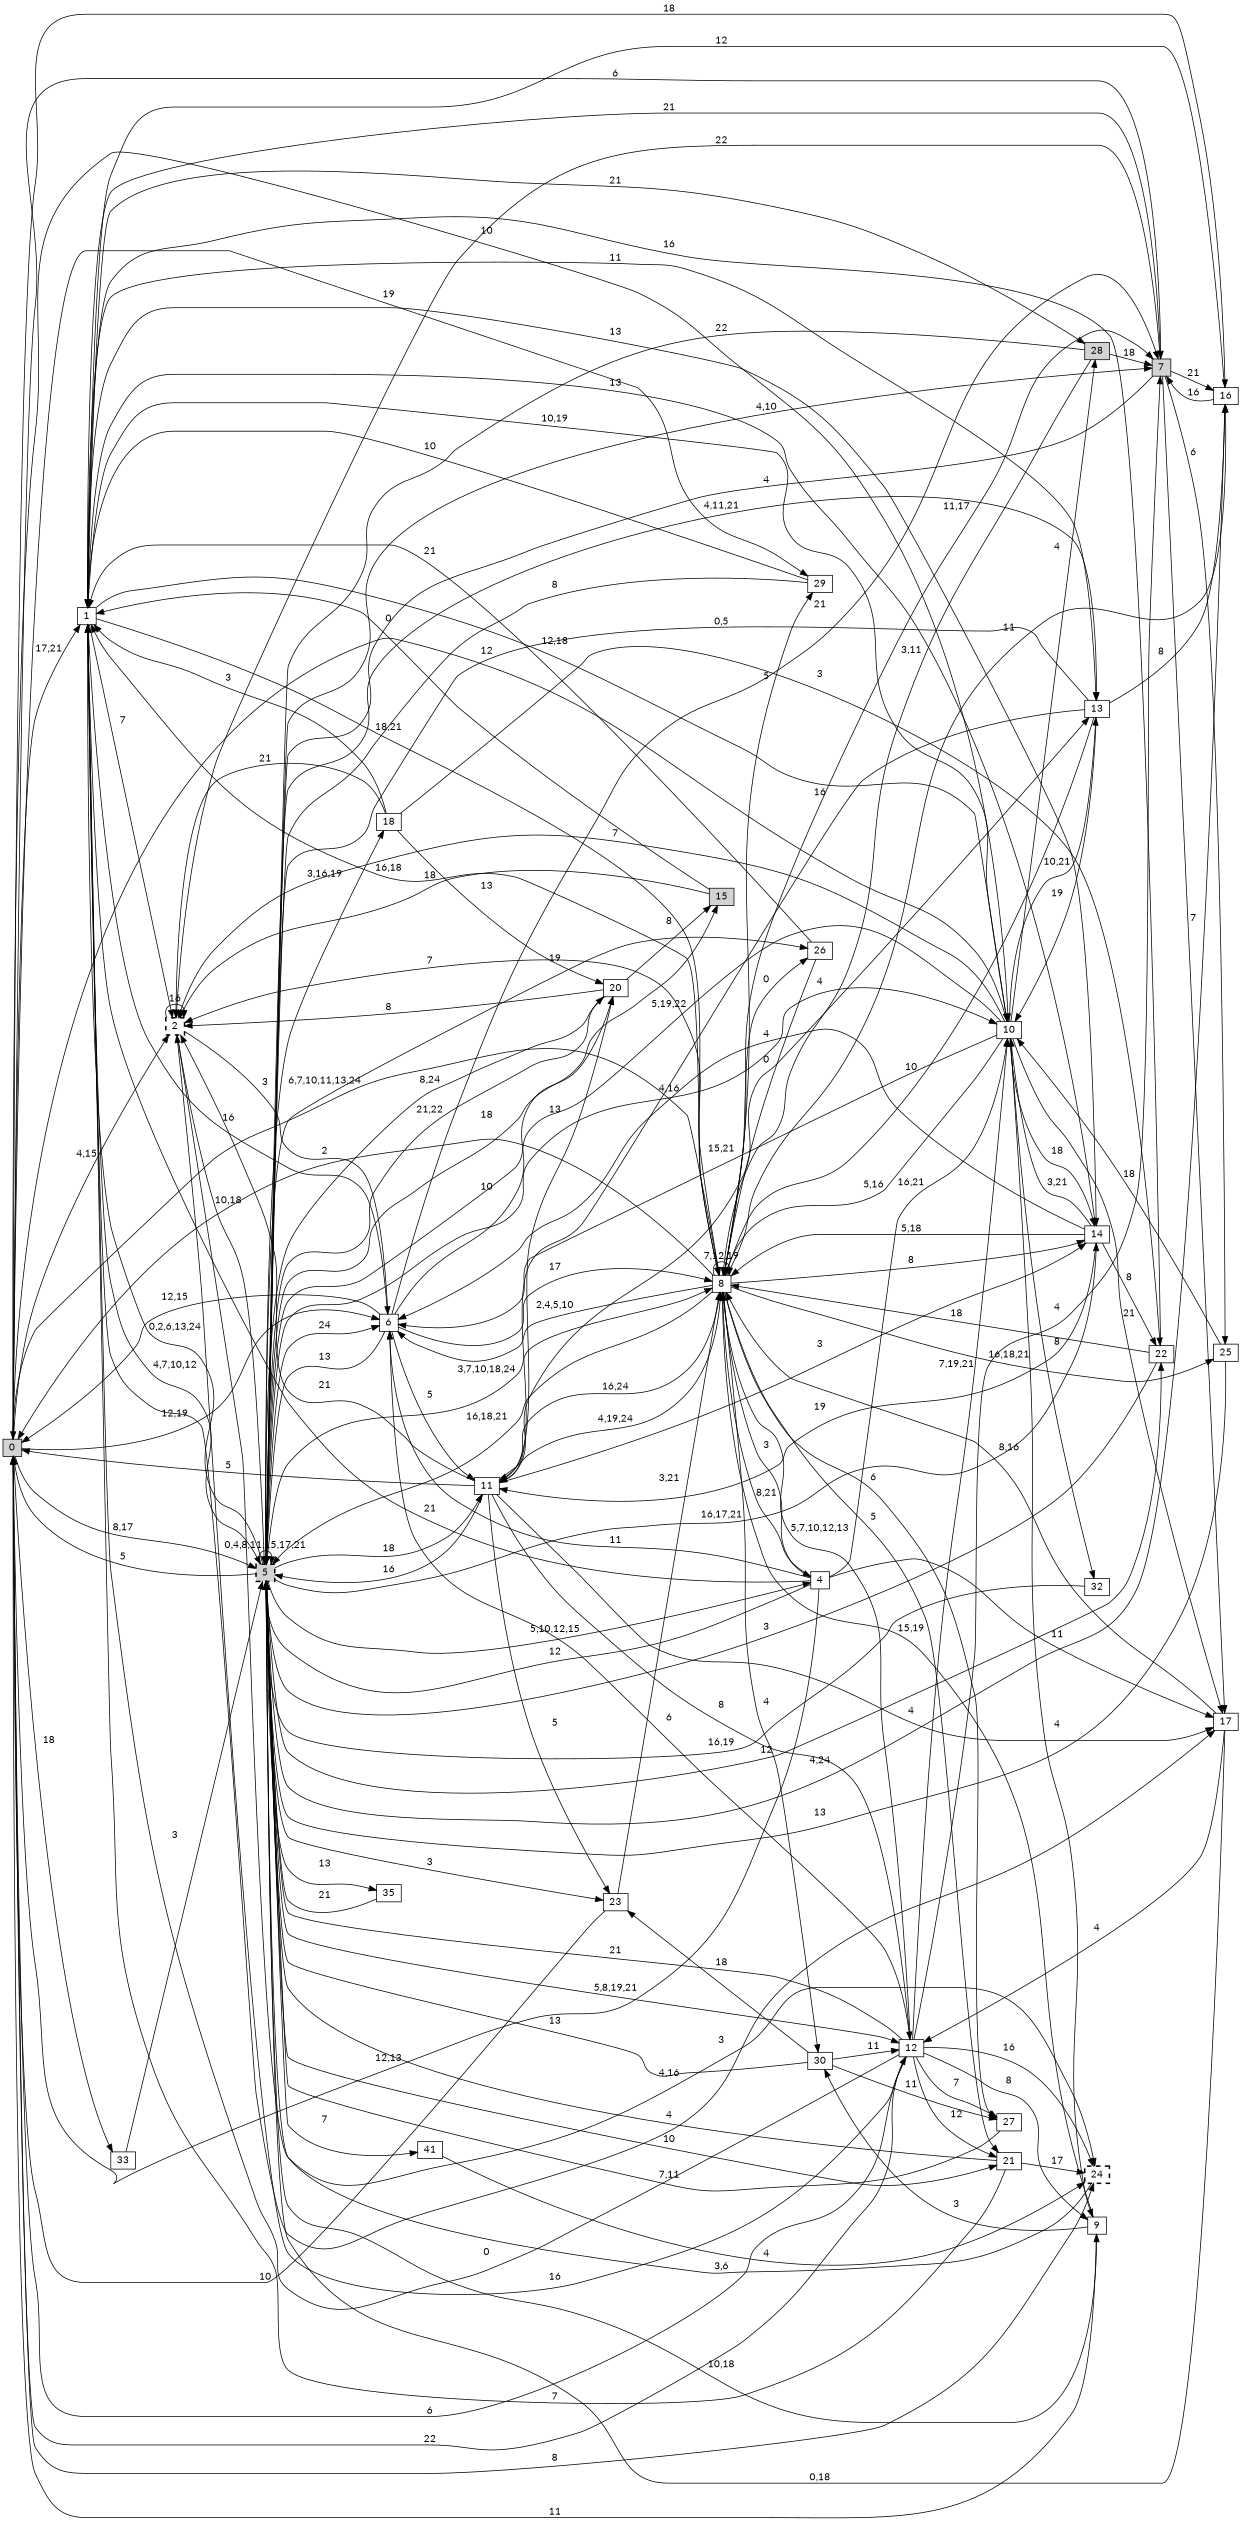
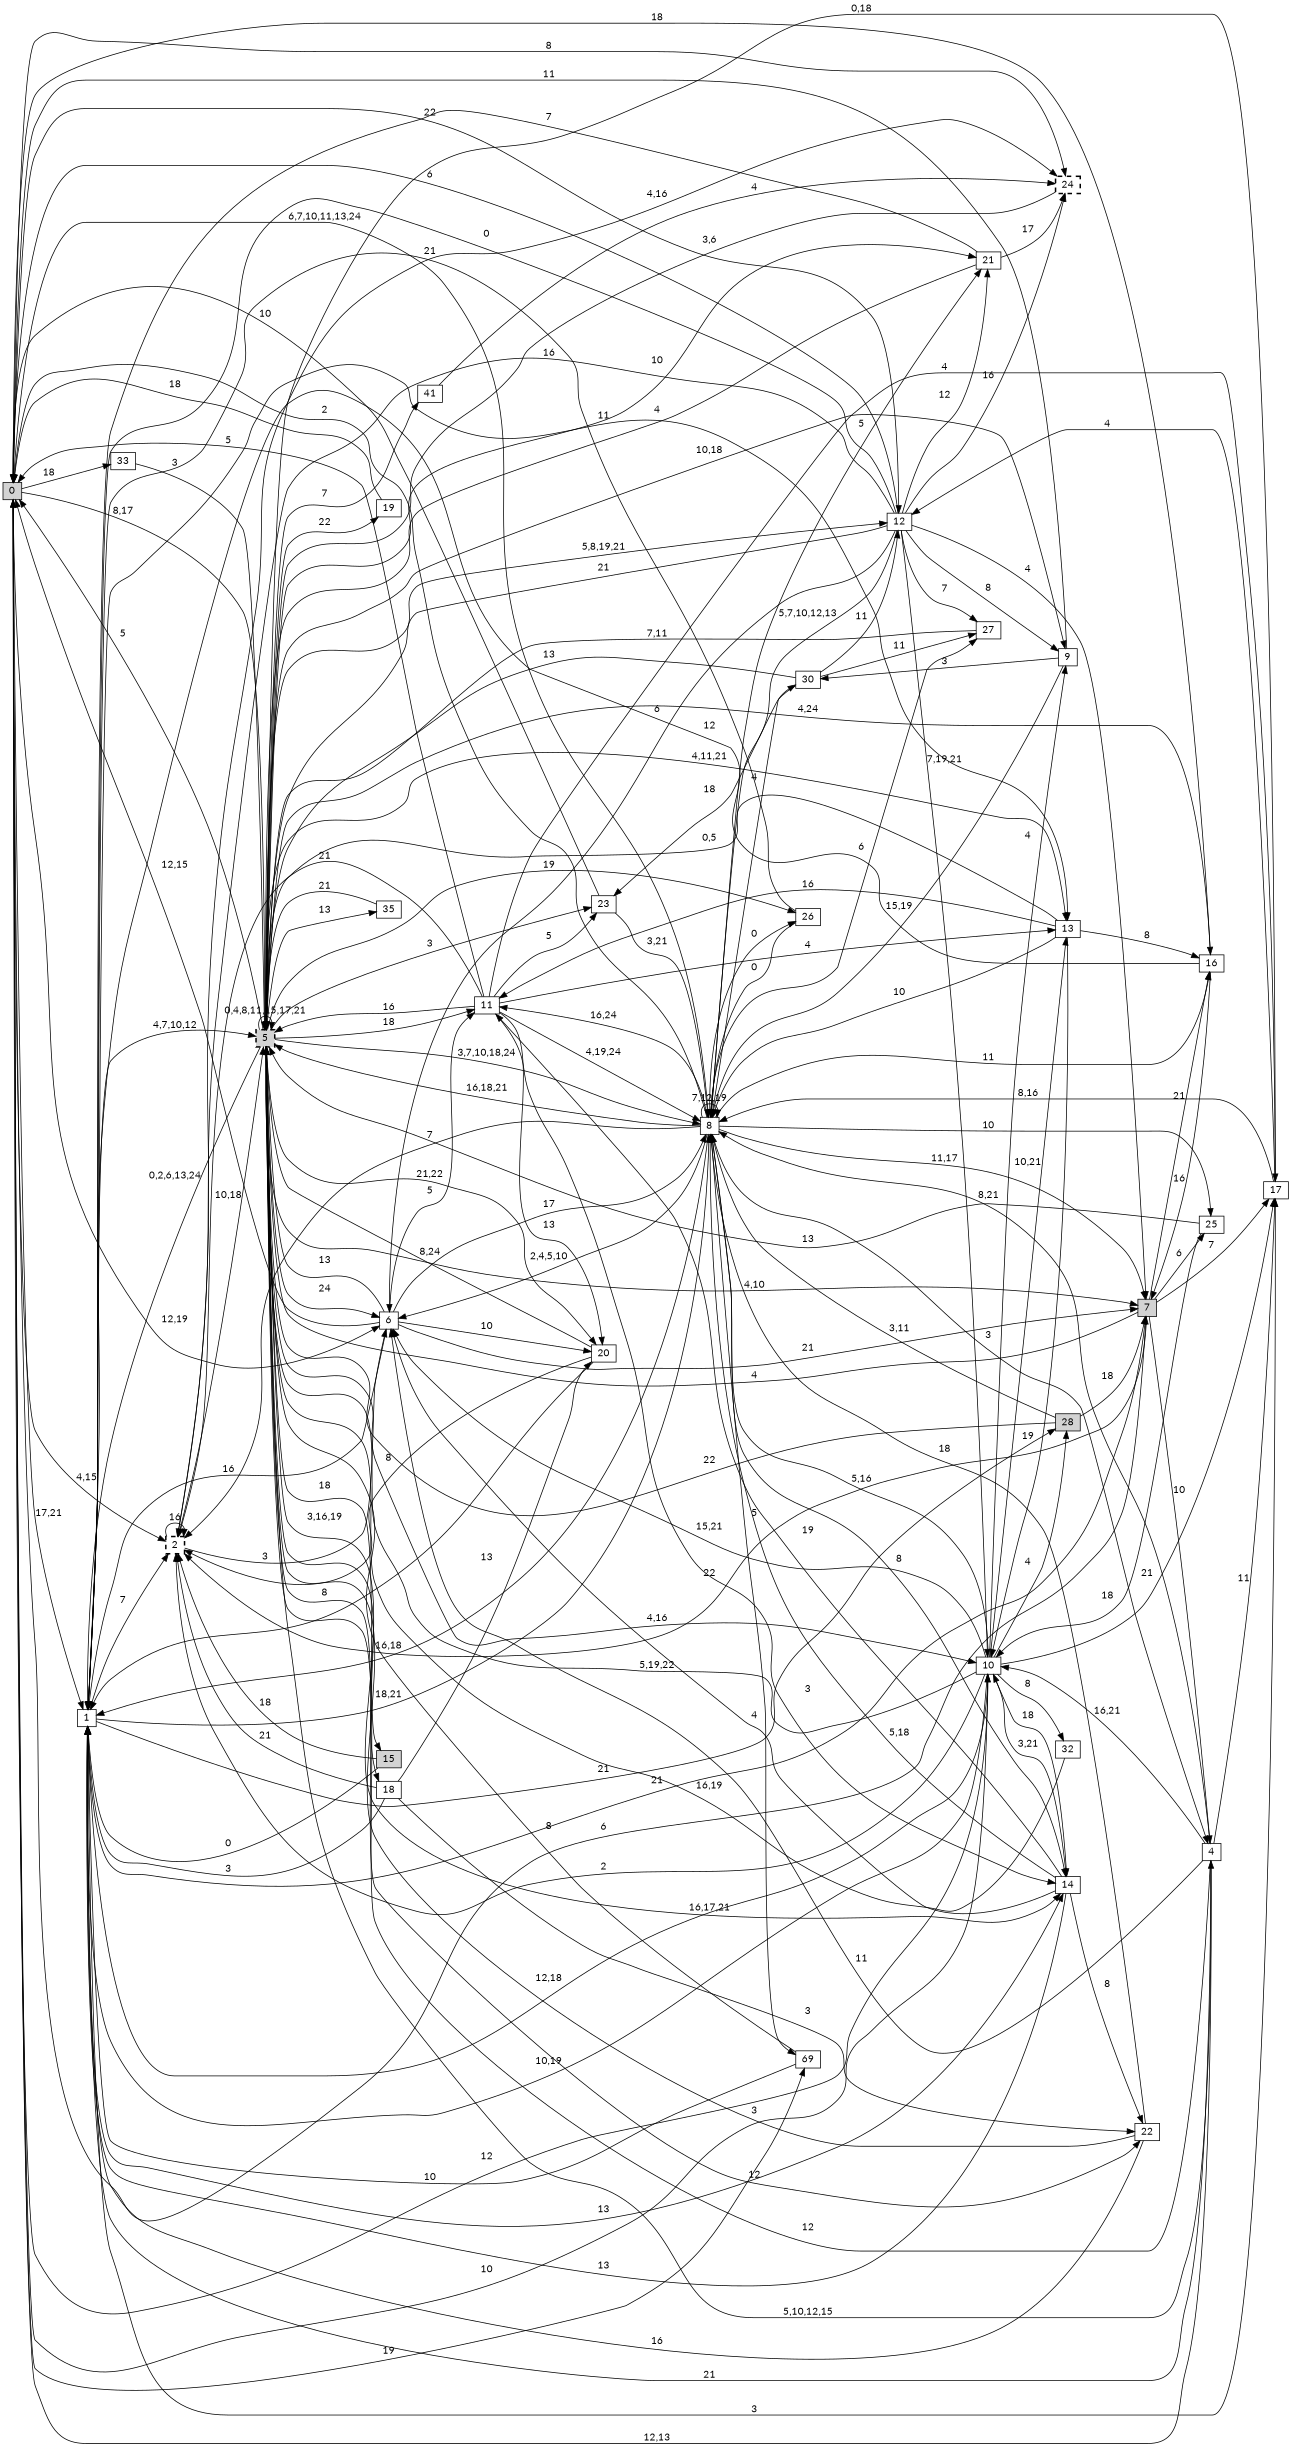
none -> (389, 508)
(820, 584) -> (808, 2059)
(616, 834) -> (604, 1867)
(660, 950) -> (390, 1579)
(1009, 1355) -> (989, 1126)
none -> (1183, 1576)
(739, 1733) -> none
